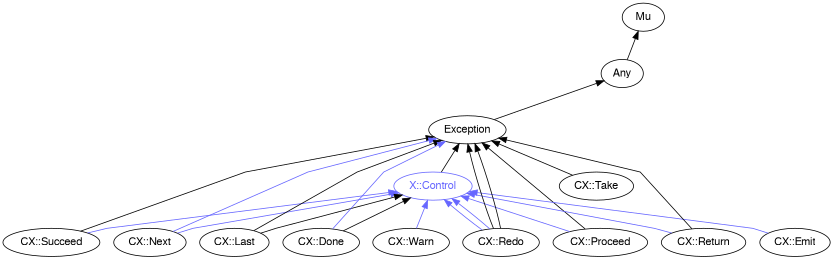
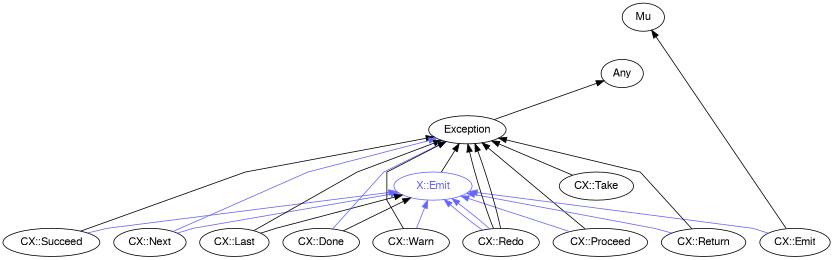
(631, 49) -> (721, 133)
none -> (387, 176)
(433, 186) -> (433, 186)
